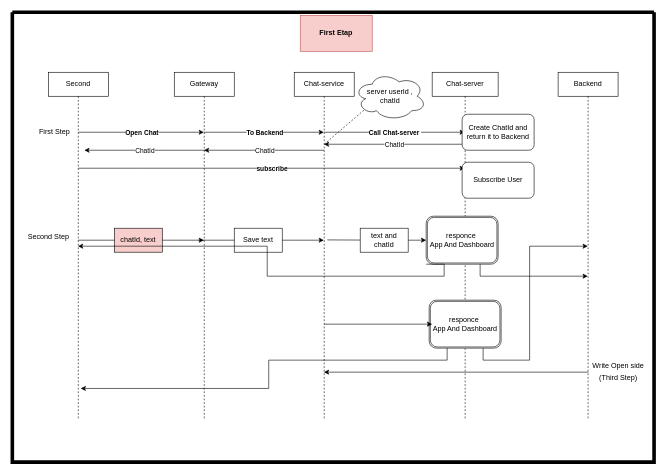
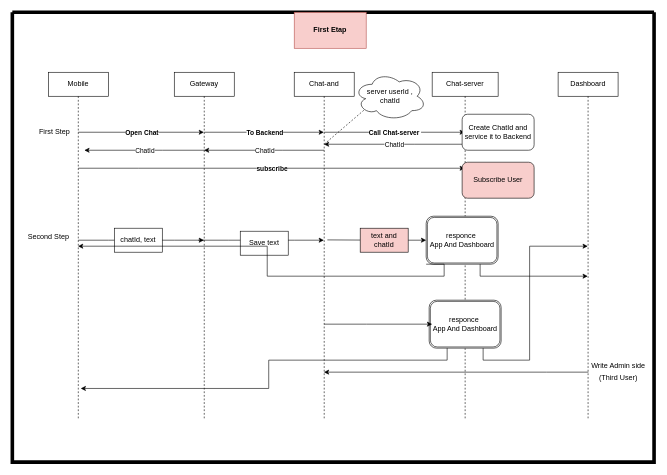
(336, 33) -> (330, 30)
(78, 84) -> (78, 84)
(324, 84) -> (324, 84)
(588, 84) -> (588, 84)
(498, 132) -> (498, 132)
(498, 180) -> (498, 180)
(138, 240) -> (138, 240)
(258, 240) -> (264, 243)
(384, 240) -> (384, 240)
(619, 366) -> (619, 366)
(619, 378) -> (619, 378)
